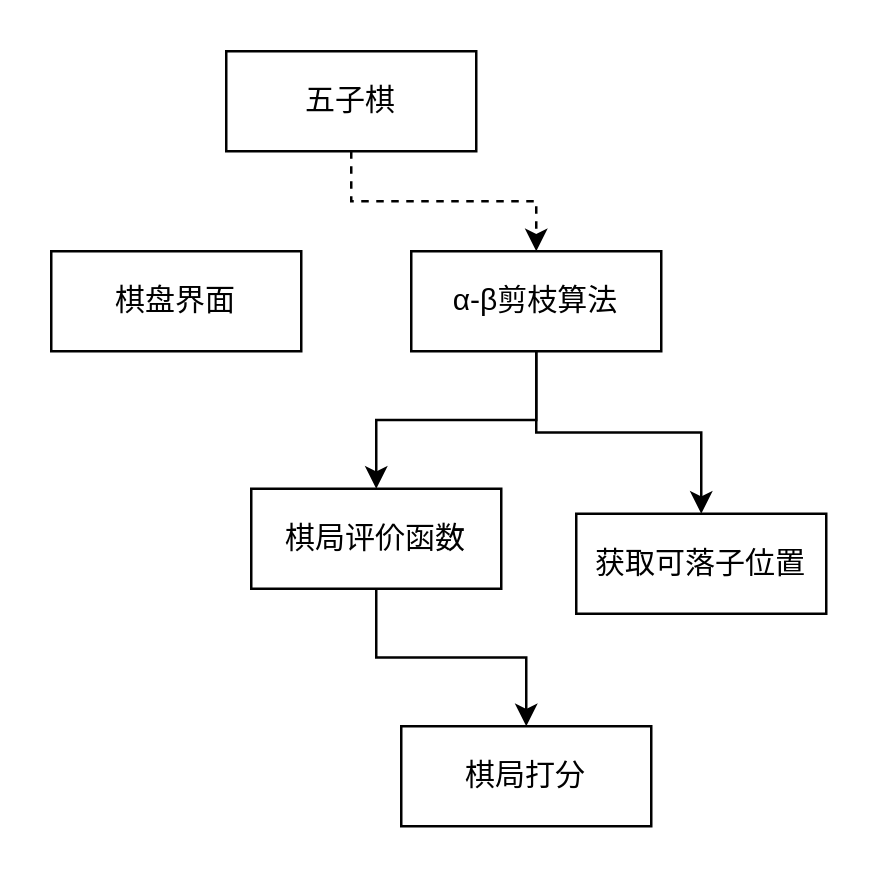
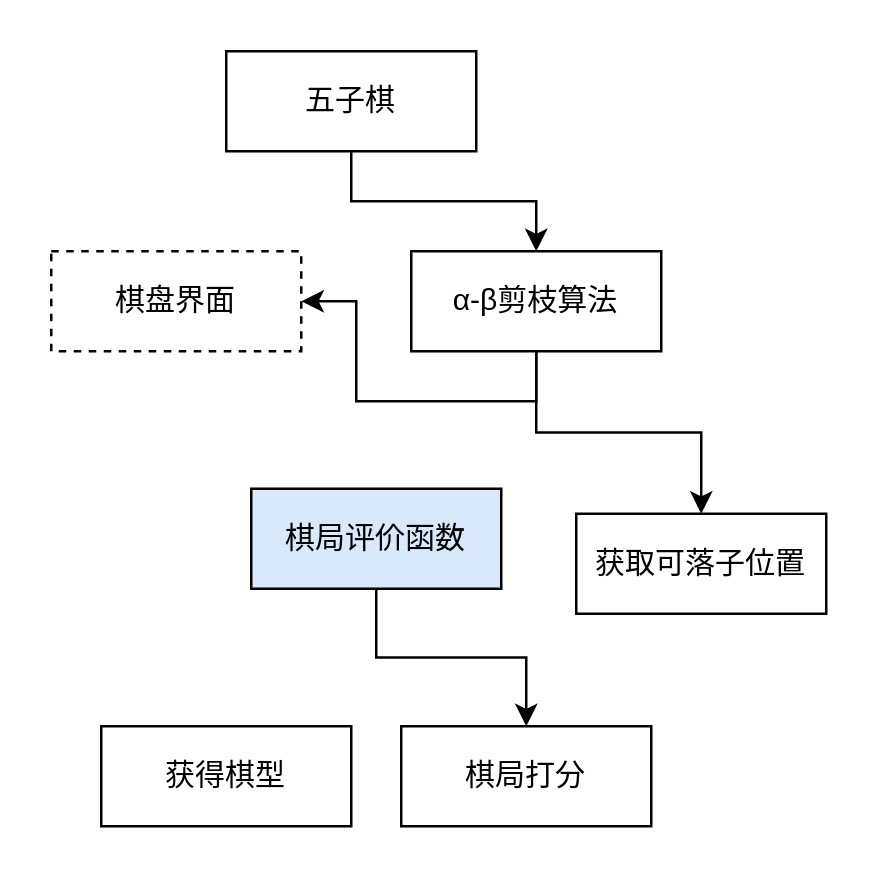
(437, 201) -> (437, 201)
(176, 301) -> (176, 301)
(428, 420) -> (375, 401)
(376, 539) -> (376, 539)
none -> (226, 776)
